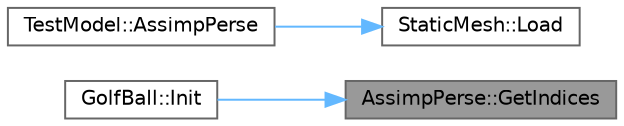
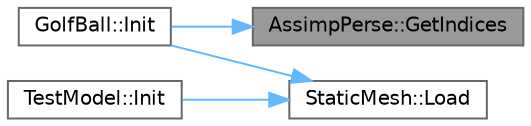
(141, 27) -> (95, 100)
none -> (232, 61)
